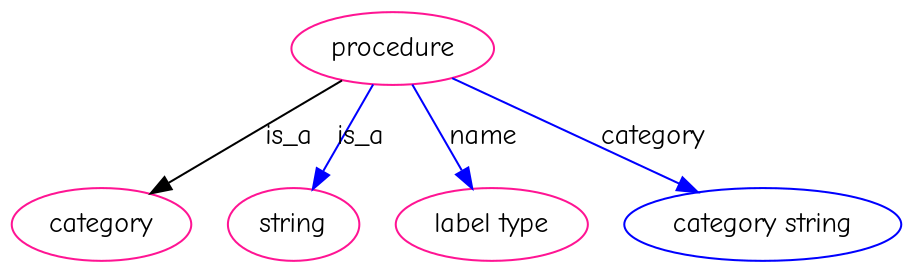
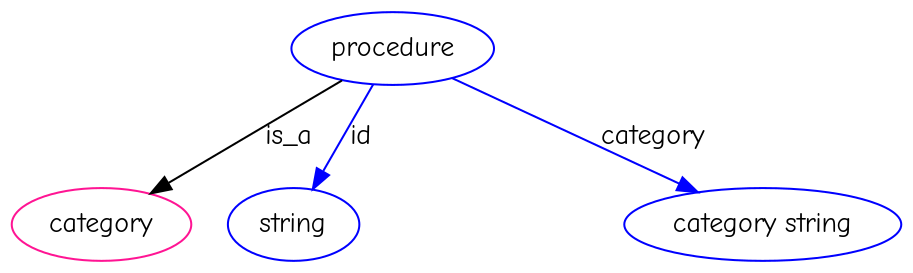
(393, 49) -> (393, 49)
(361, 136) -> (361, 136)
(294, 224) -> (294, 224)
(492, 224) -> none
